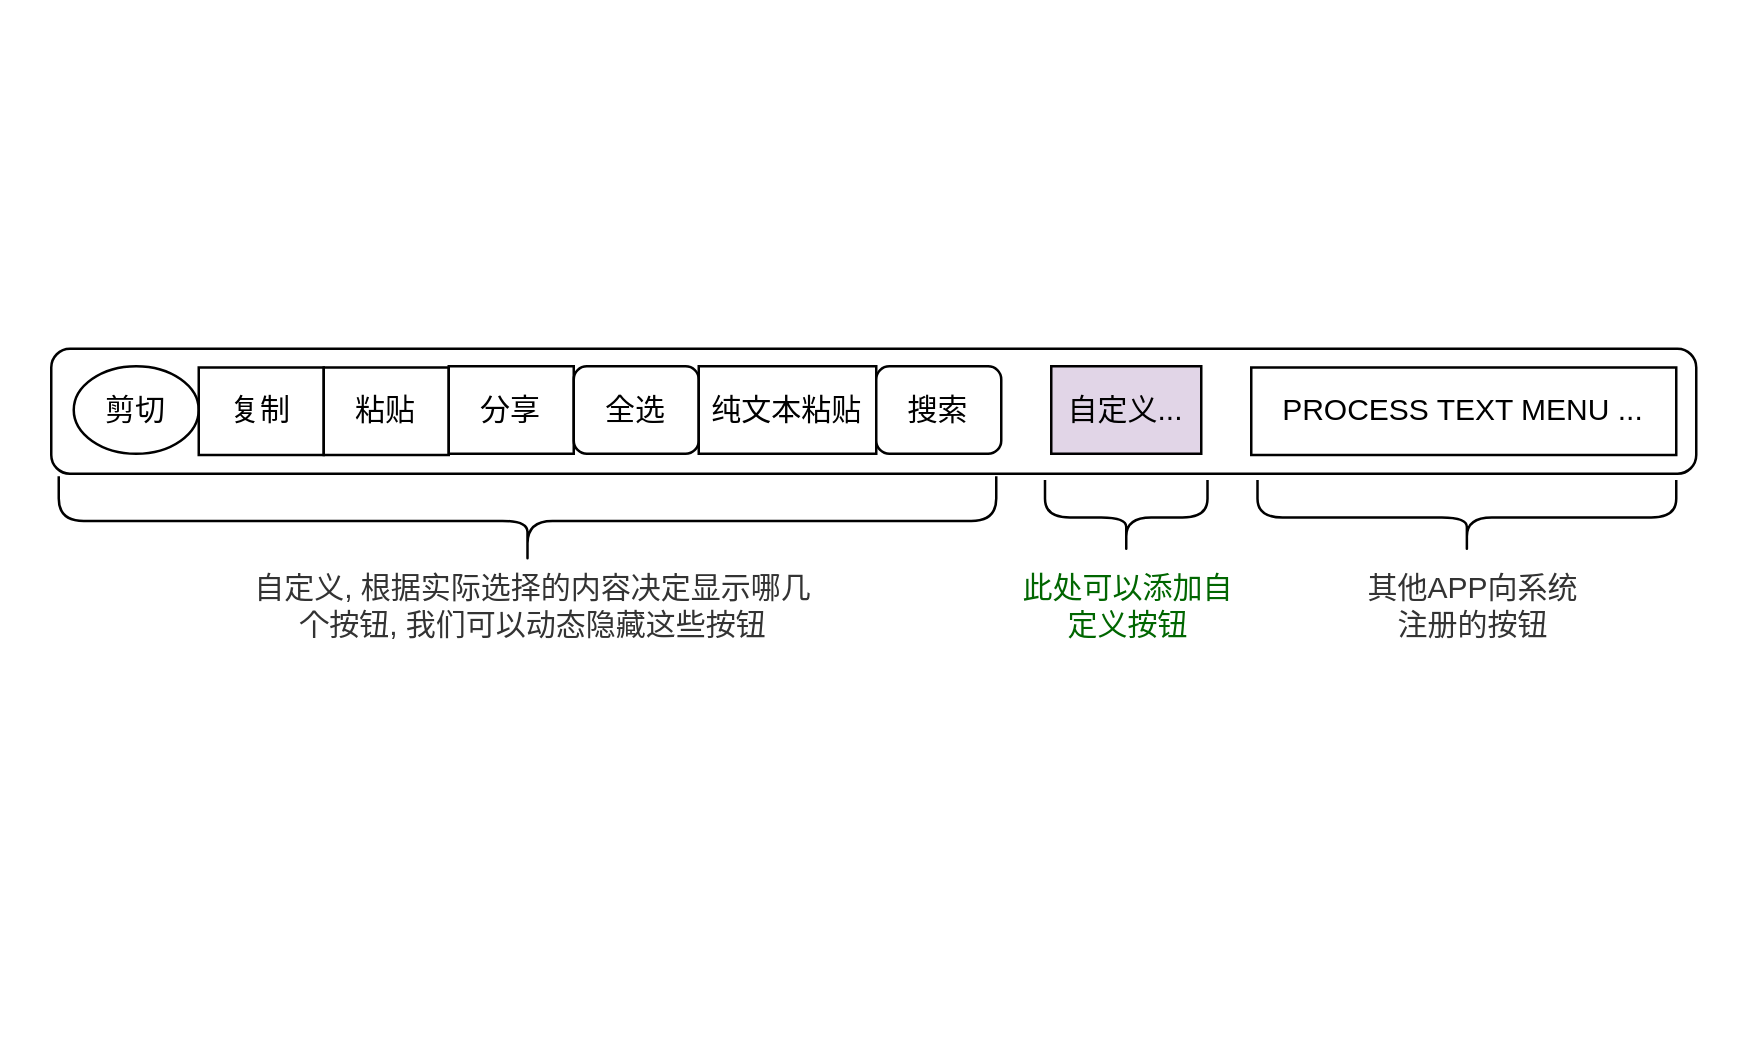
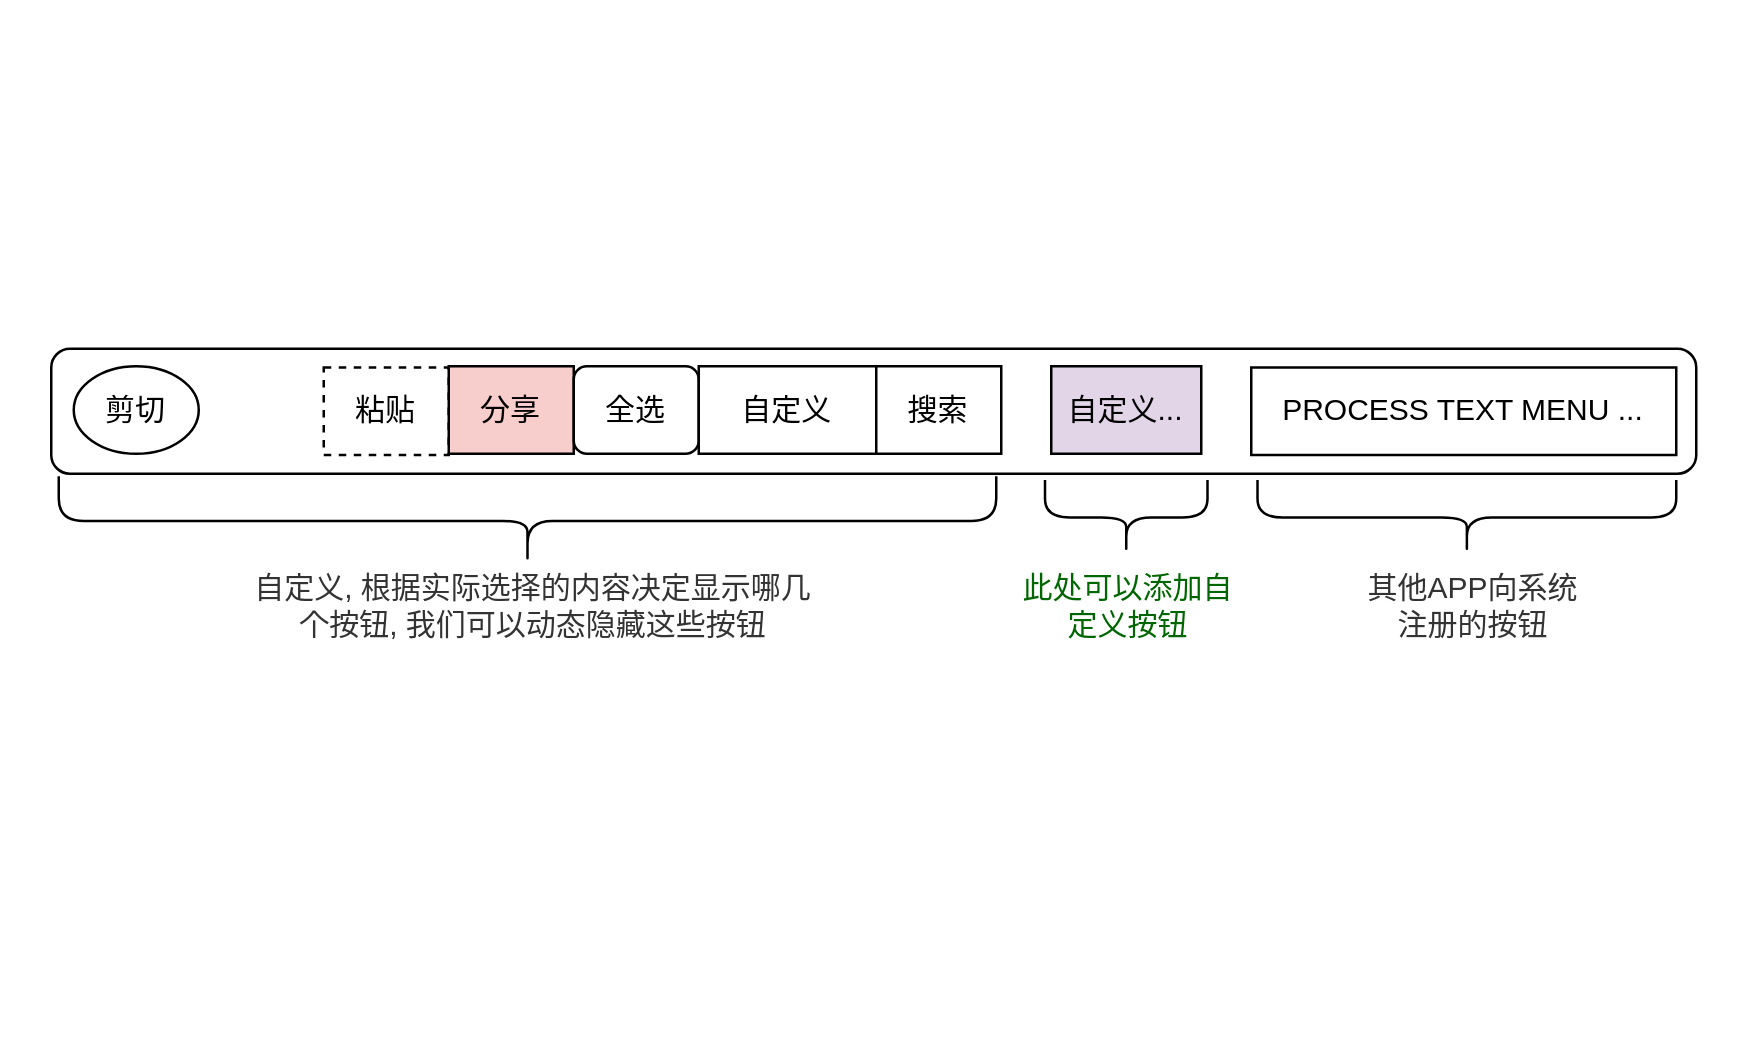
(511, 410) -> (511, 410)
(939, 410) -> (939, 410)
(261, 411) -> none
(386, 411) -> (386, 411)
(788, 411) -> (788, 411)
